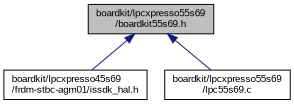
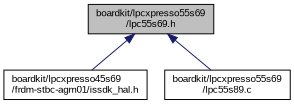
(151, 19) -> (151, 19)
(227, 85) -> (227, 85)
